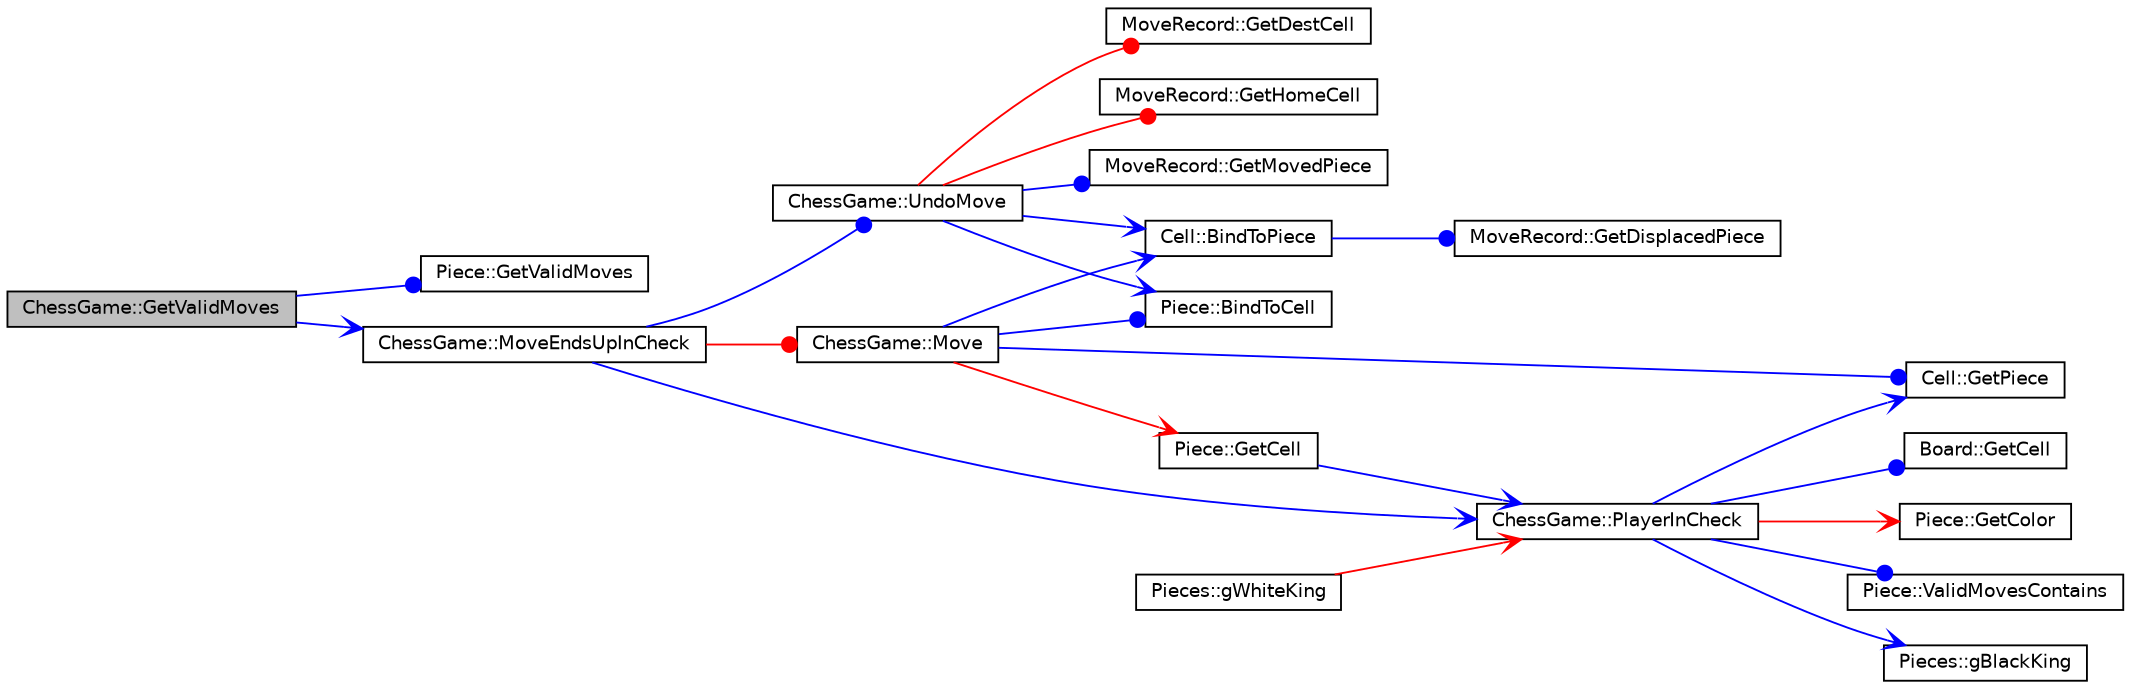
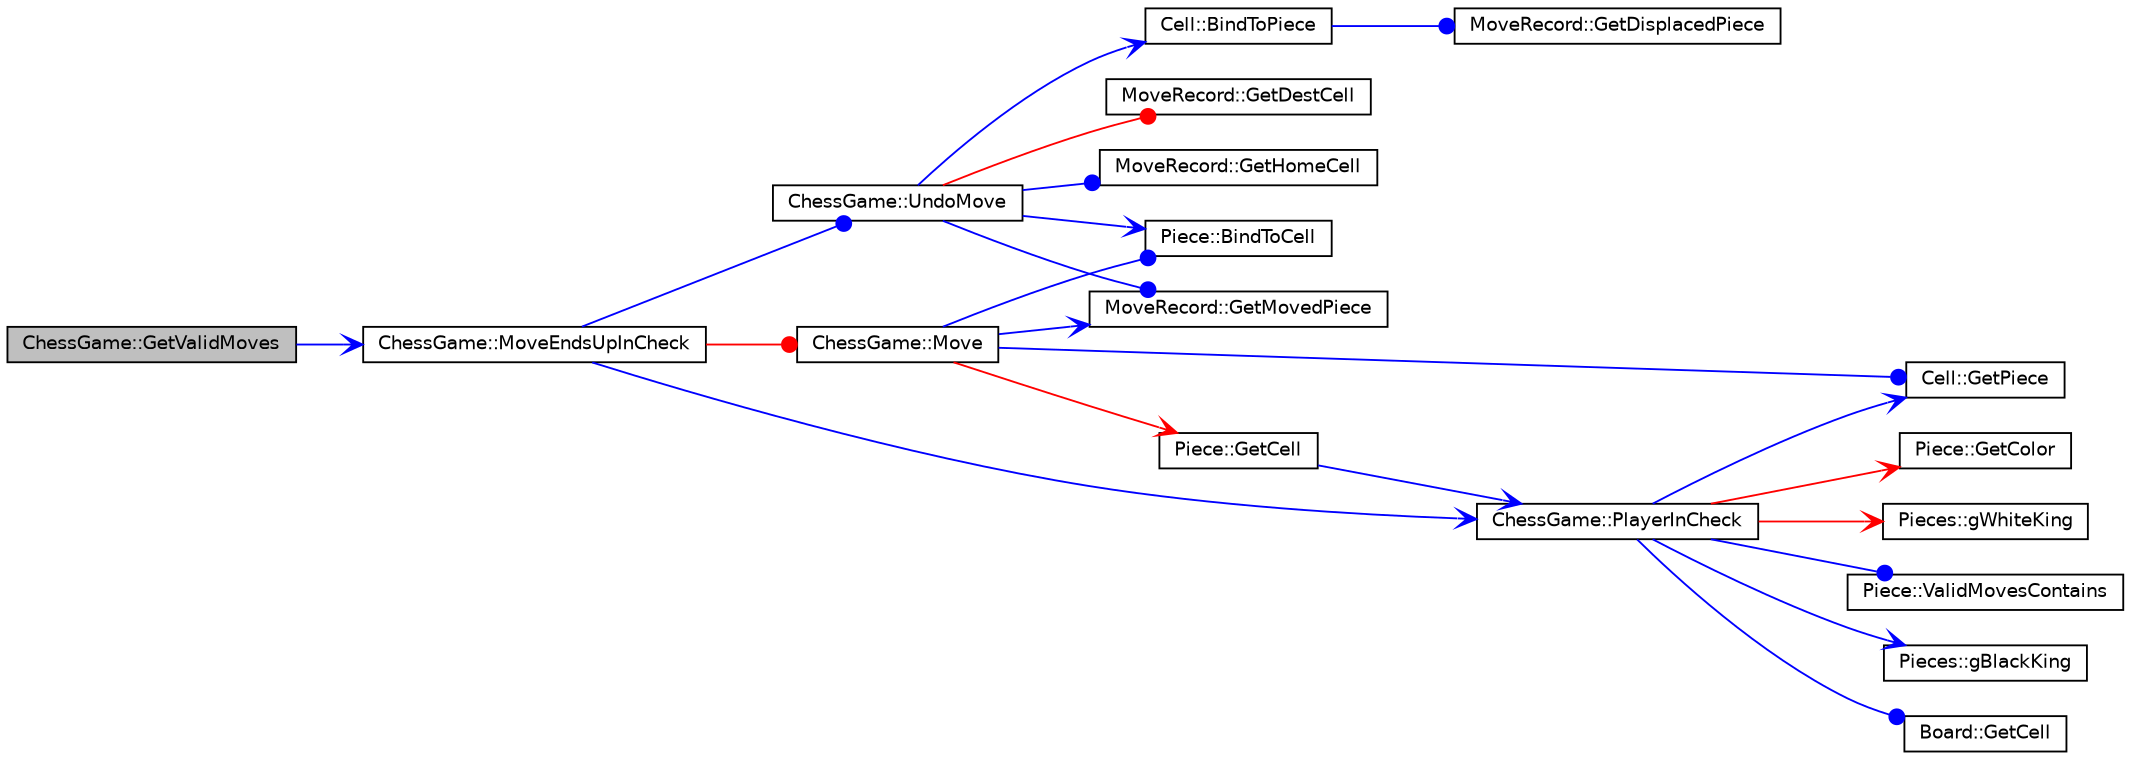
(1041, 148) -> (1054, 187)
(535, 274) -> none
(1039, 291) -> (1035, 330)
(1419, 559) -> (1811, 522)
